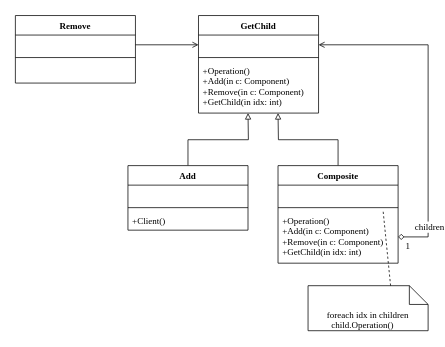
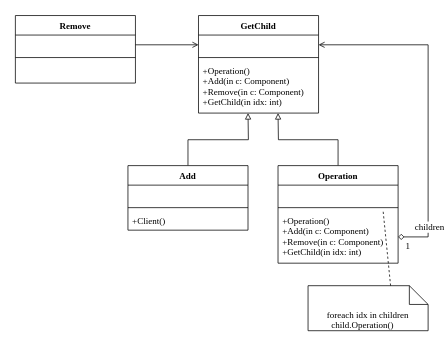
(338, 176) -> (338, 176)
